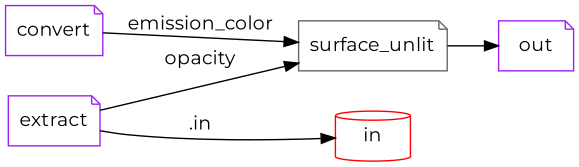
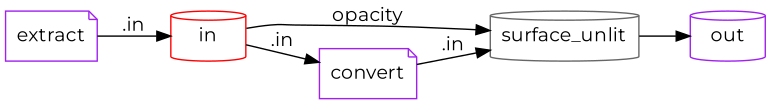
(201, 24) -> (453, 45)
(373, 46) -> (565, 36)
(536, 46) -> (728, 36)
none -> (276, 52)
(193, 88) -> (361, 26)
